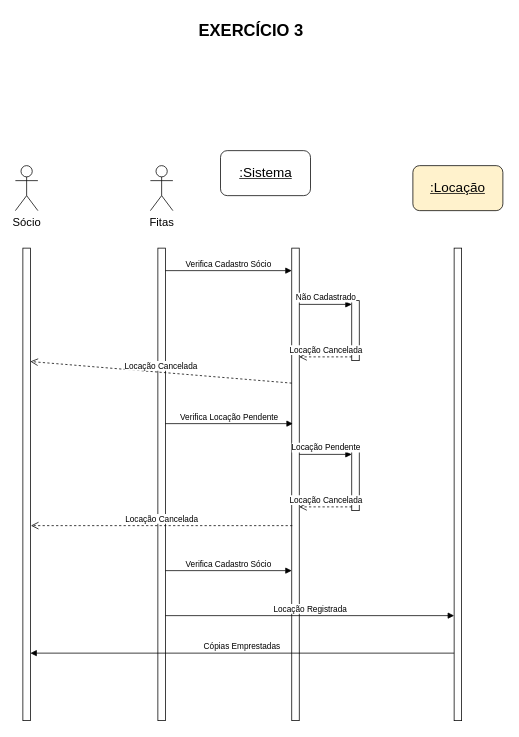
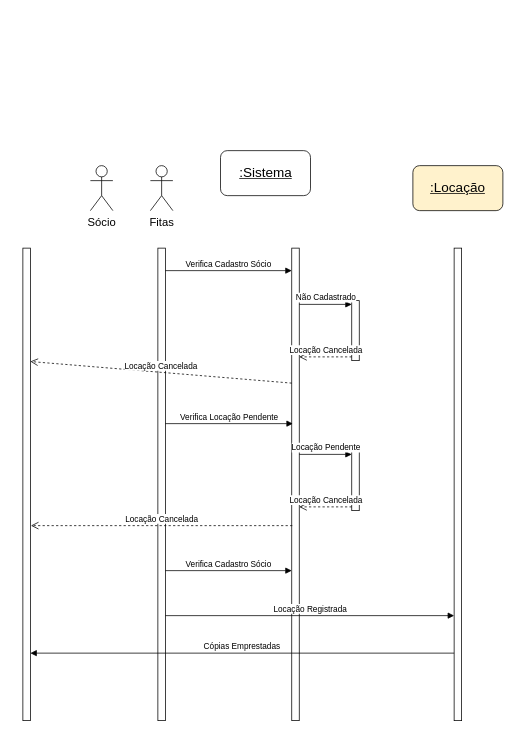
(251, 30) -> none
(27, 188) -> (102, 188)
